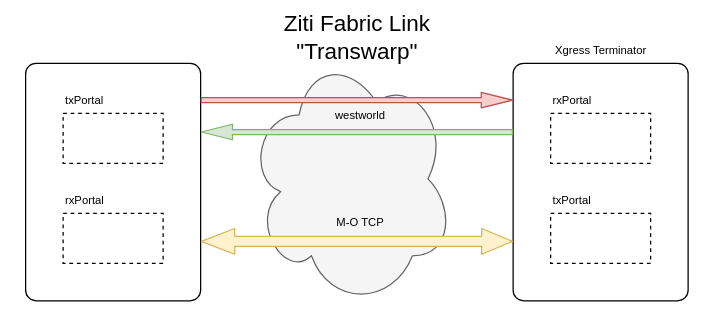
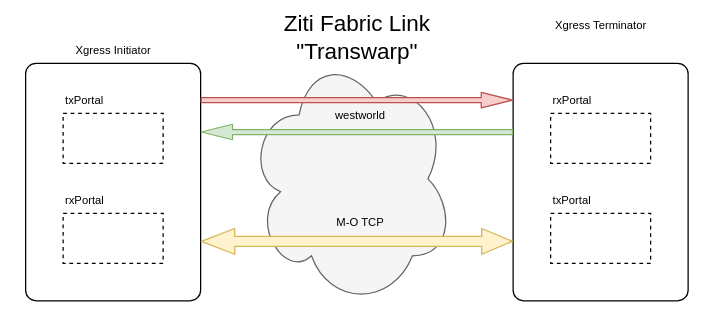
none -> (113, 51)
(601, 51) -> (601, 26)
